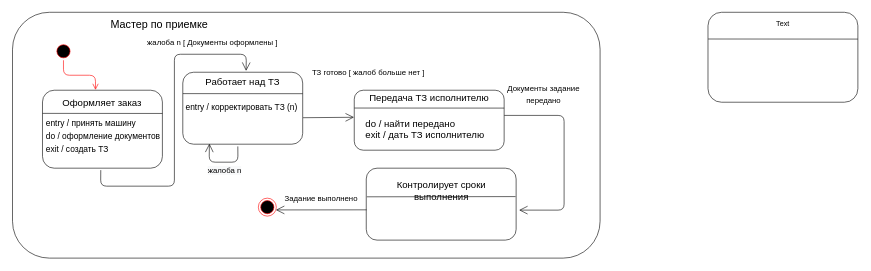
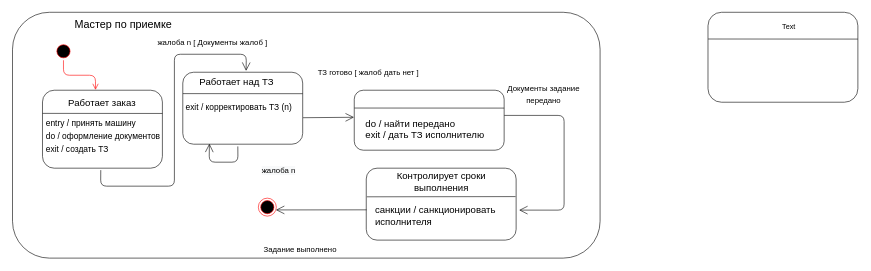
(159, 24) -> (123, 24)
(783, 24) -> (789, 27)
(214, 42) -> (214, 42)
(370, 72) -> (370, 72)
(243, 82) -> (237, 82)
(429, 98) -> none
(102, 102) -> (102, 102)
(245, 113) -> (245, 113)
(225, 168) -> (279, 168)
(441, 191) -> (441, 182)
(321, 197) -> (300, 248)
none -> (444, 216)
